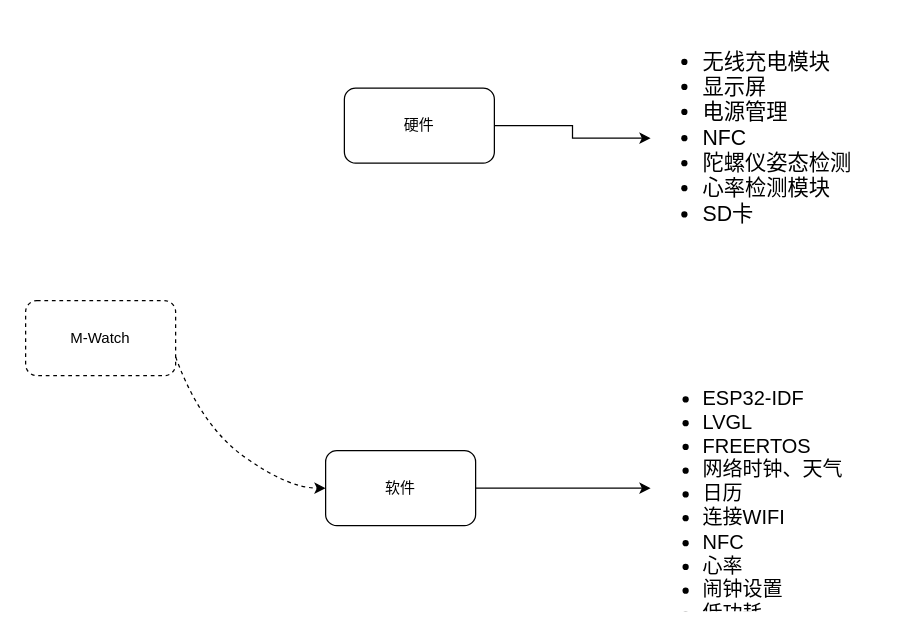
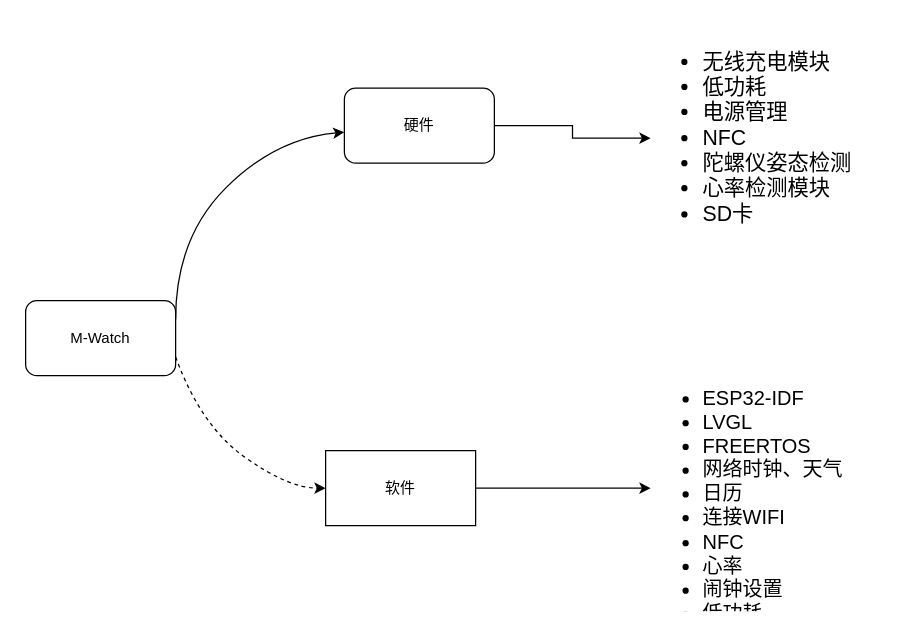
(706, 138) -> (706, 138)
none -> (220, 194)
(101, 338) -> (101, 338)
(401, 488) -> (401, 488)
